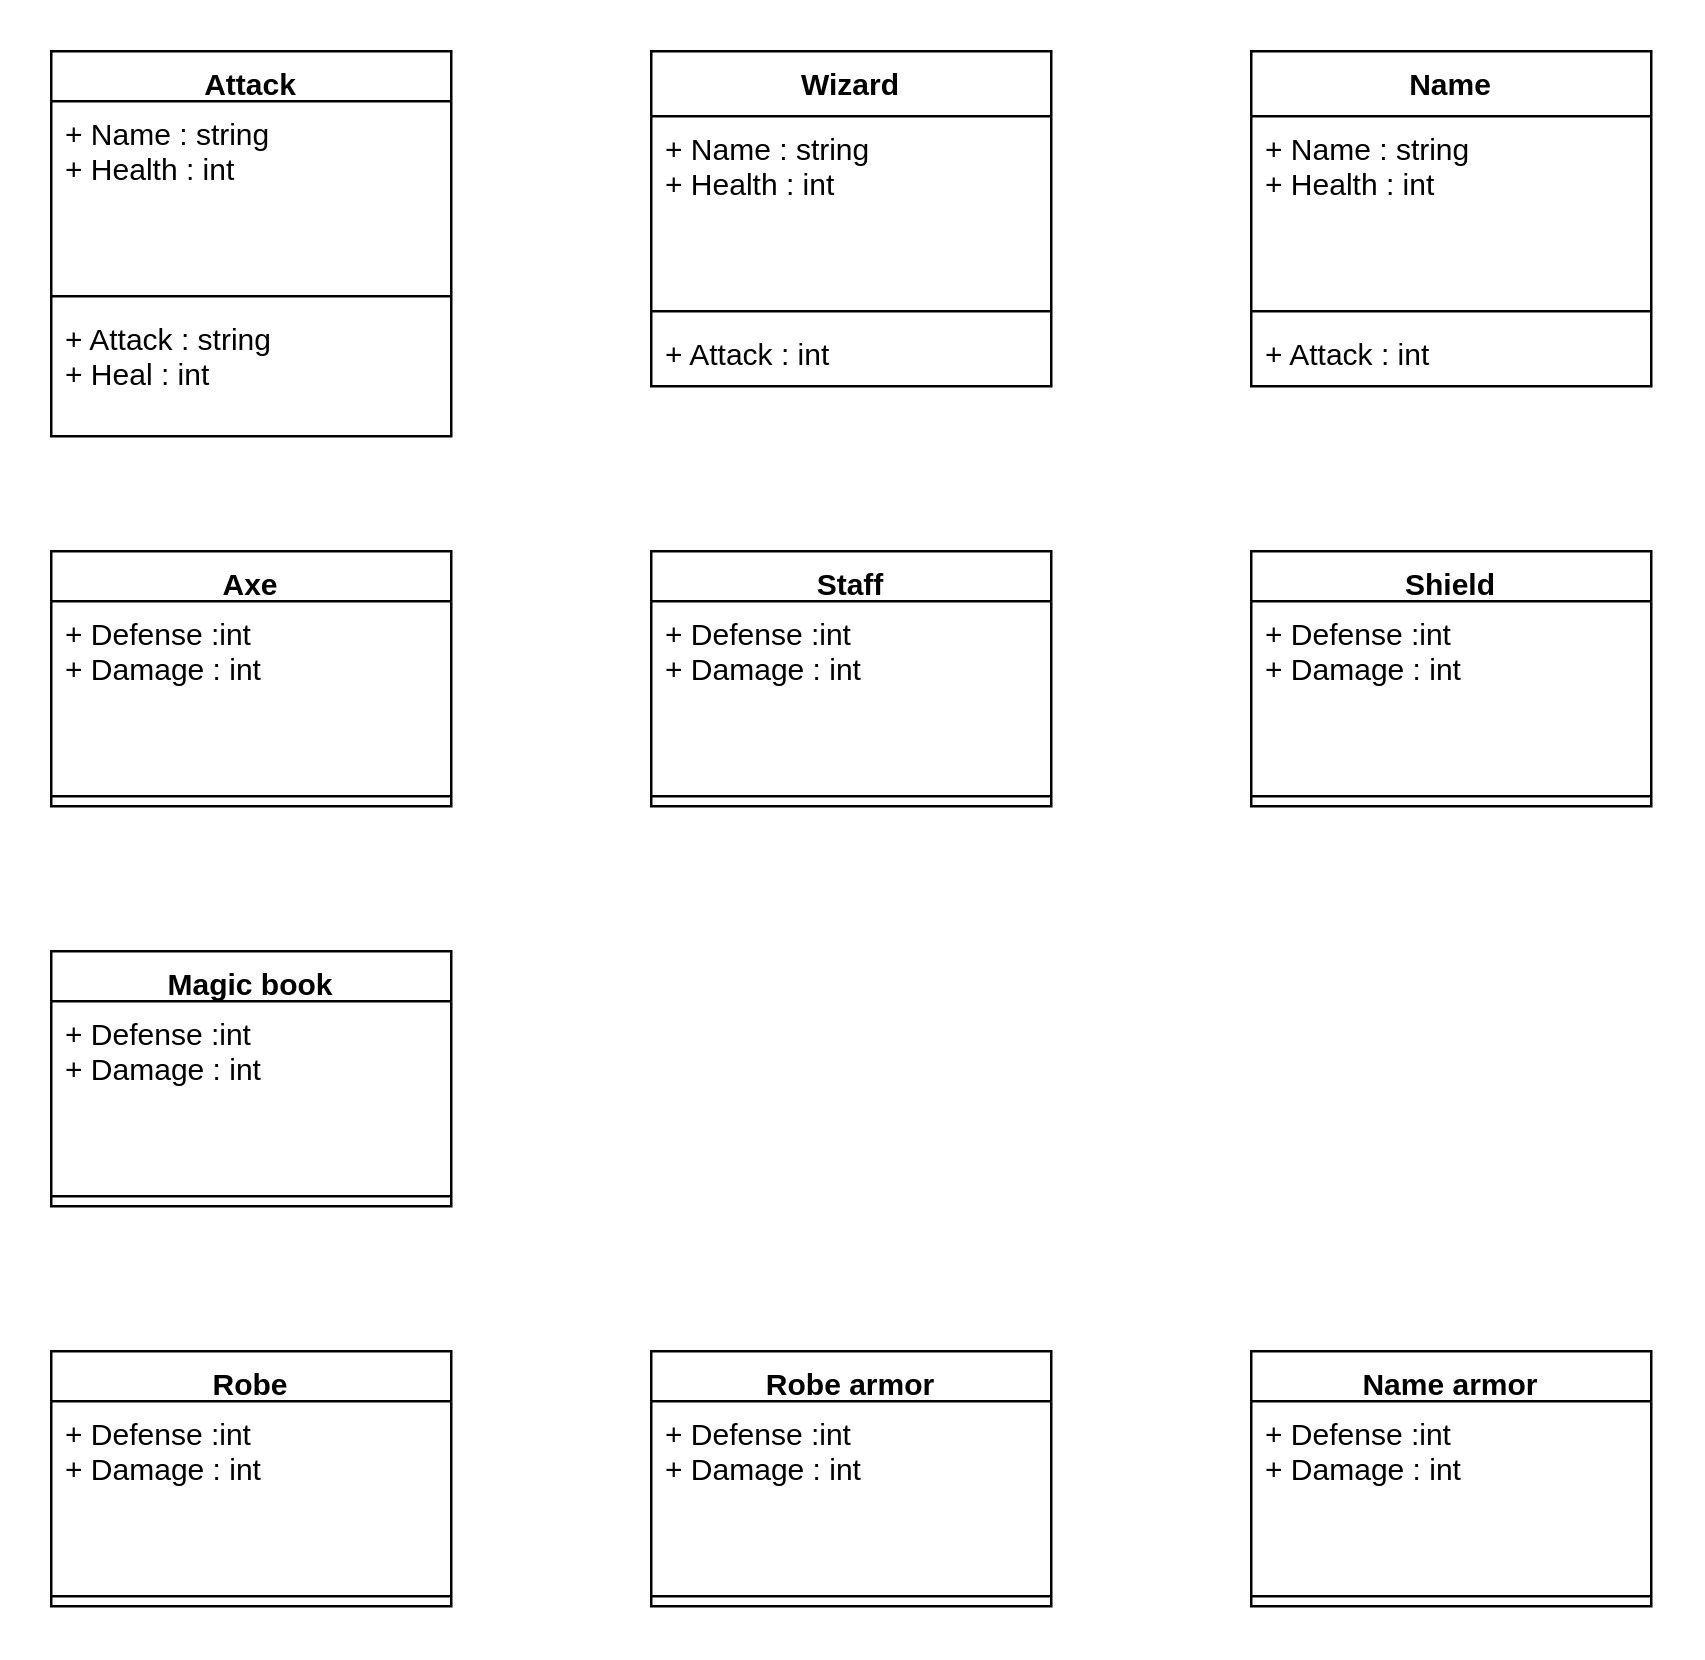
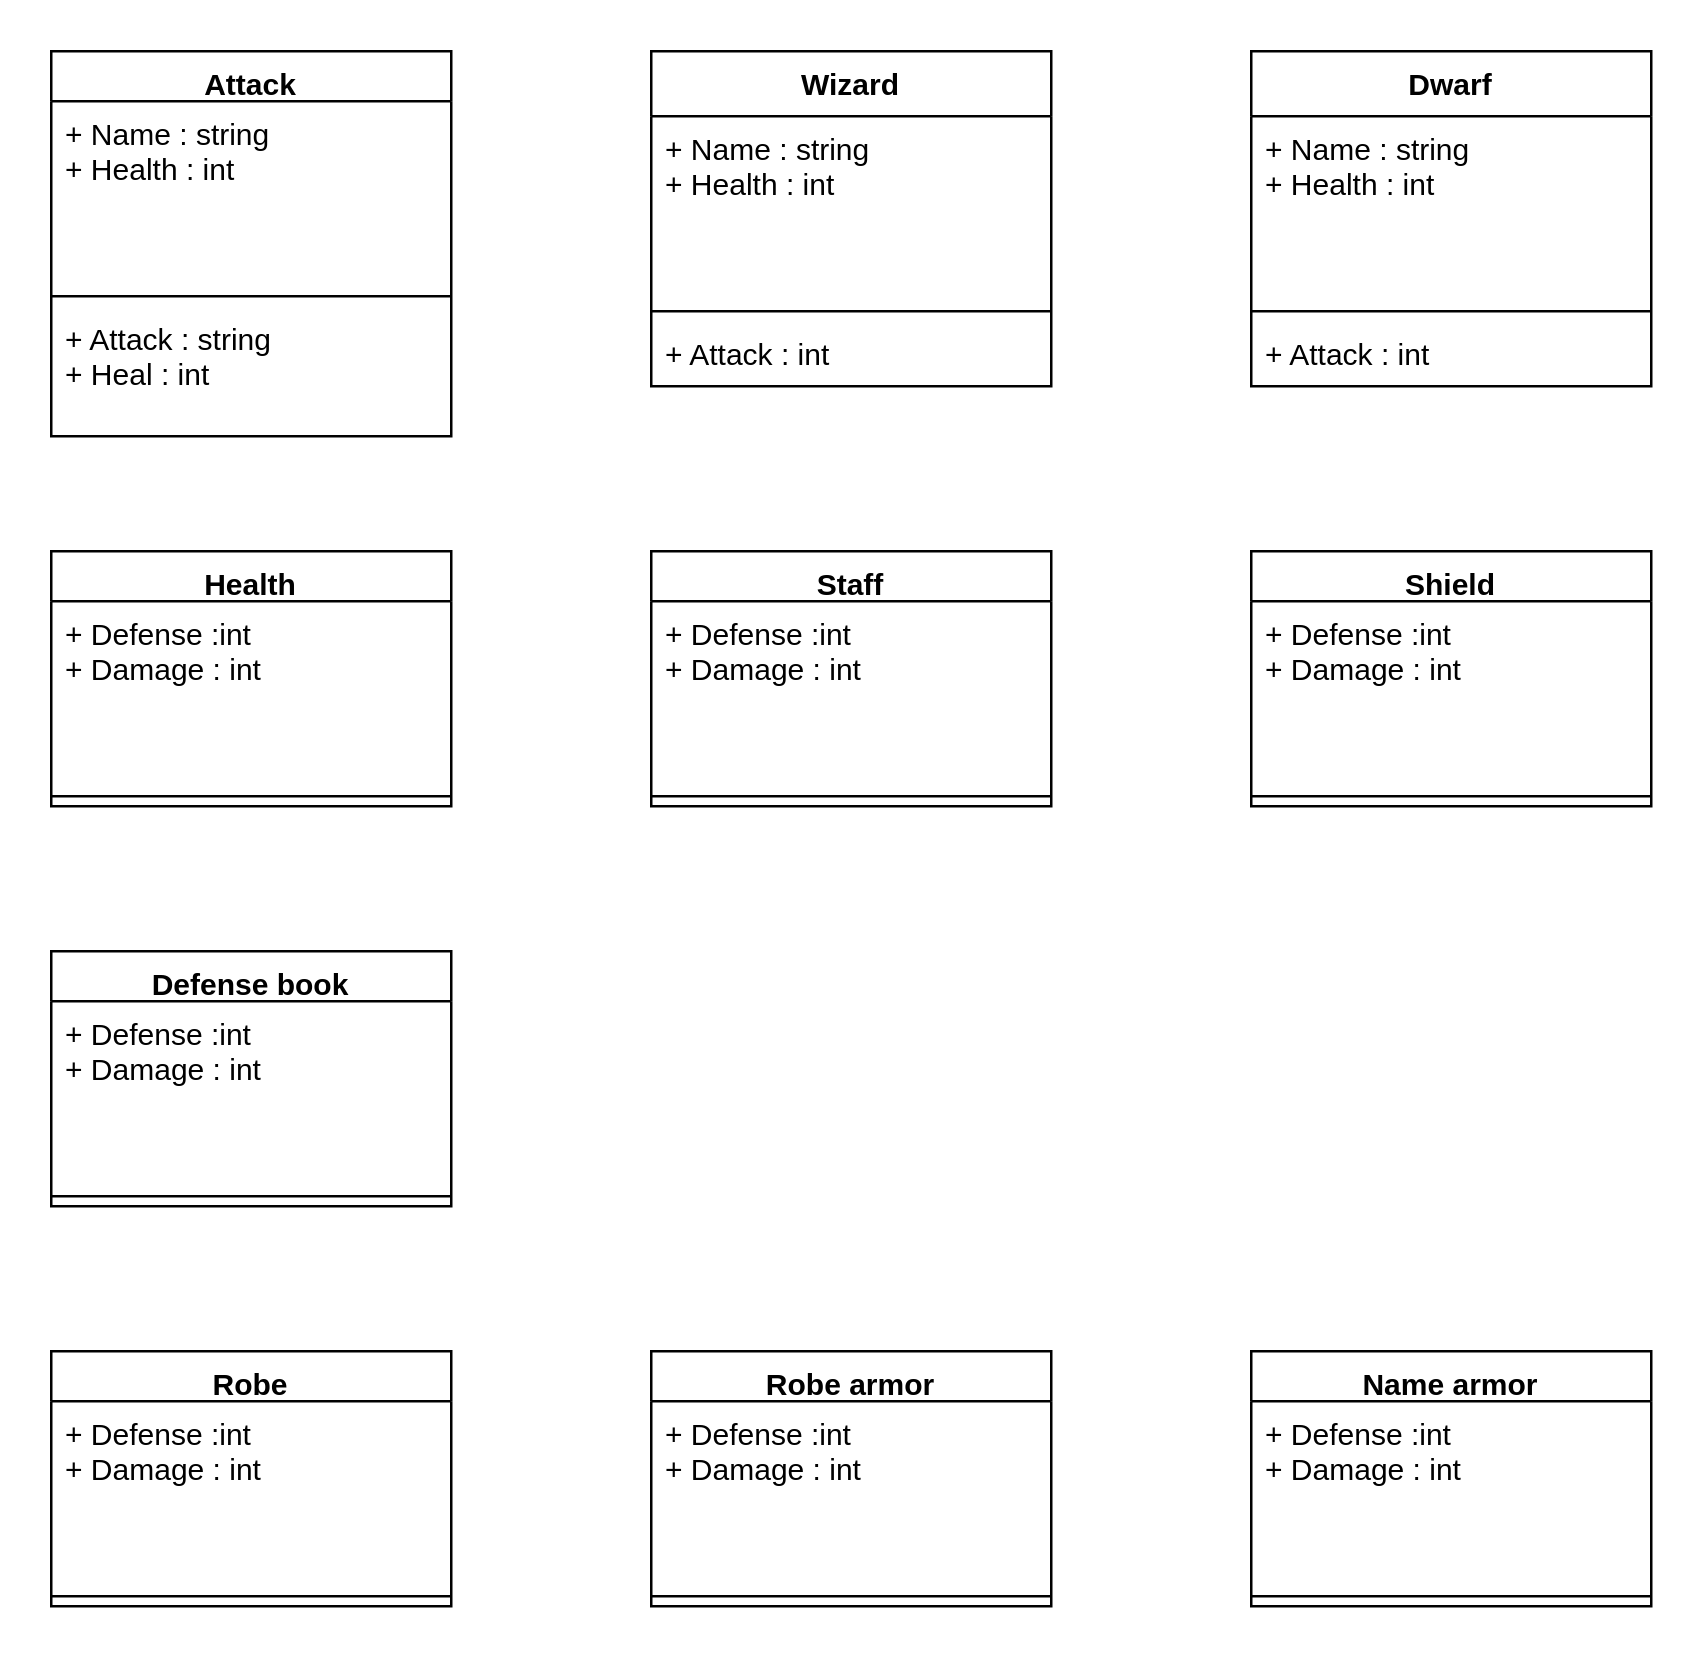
(1450, 85) -> (1450, 85)
(250, 585) -> (250, 585)
(250, 985) -> (250, 985)
